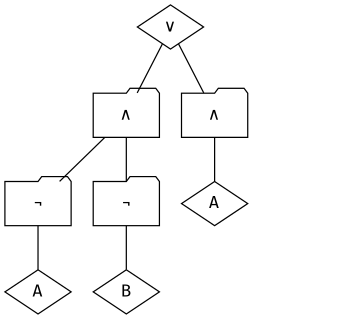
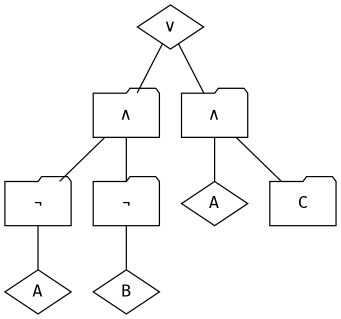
none -> (303, 204)
